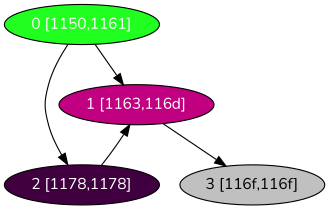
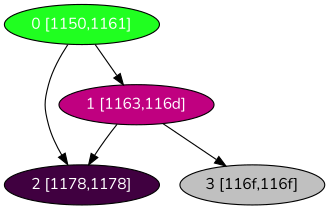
(113, 150) -> (105, 140)
